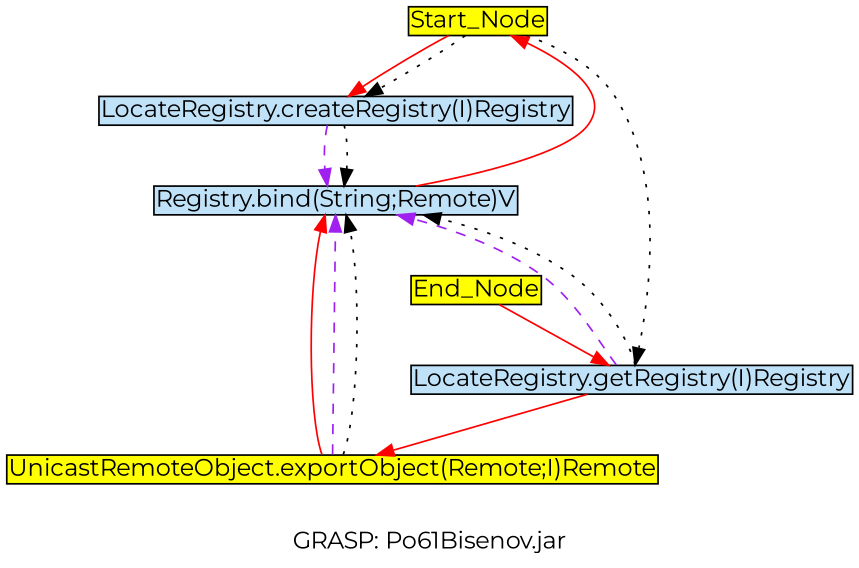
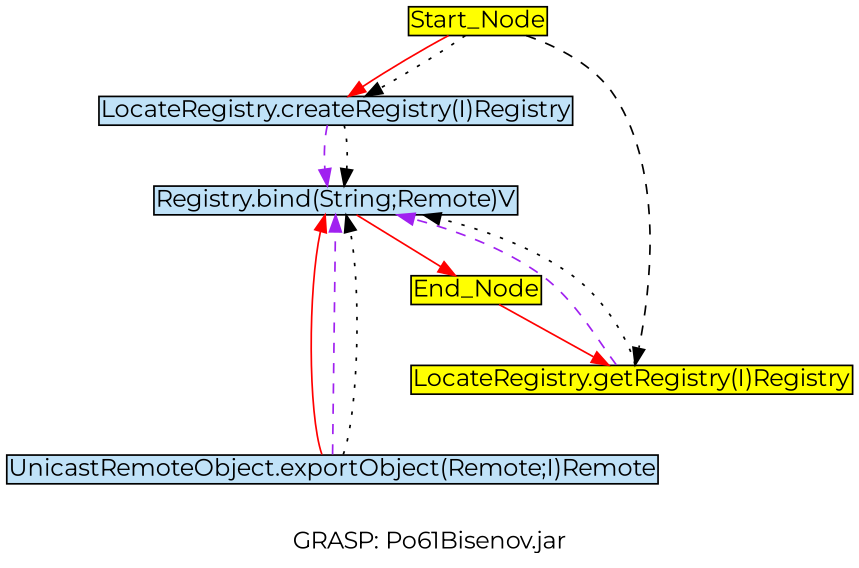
(560, 145) -> (399, 241)
(642, 165) -> (642, 165)
(632, 380) -> (632, 380)
(491, 422) -> none
(332, 469) -> (332, 469)
